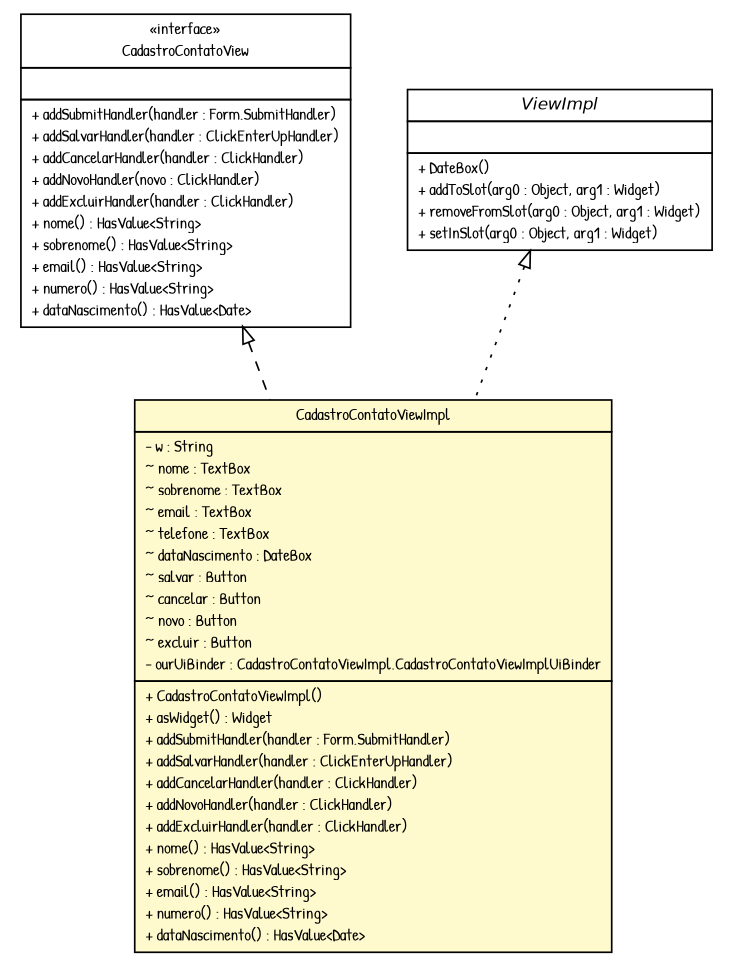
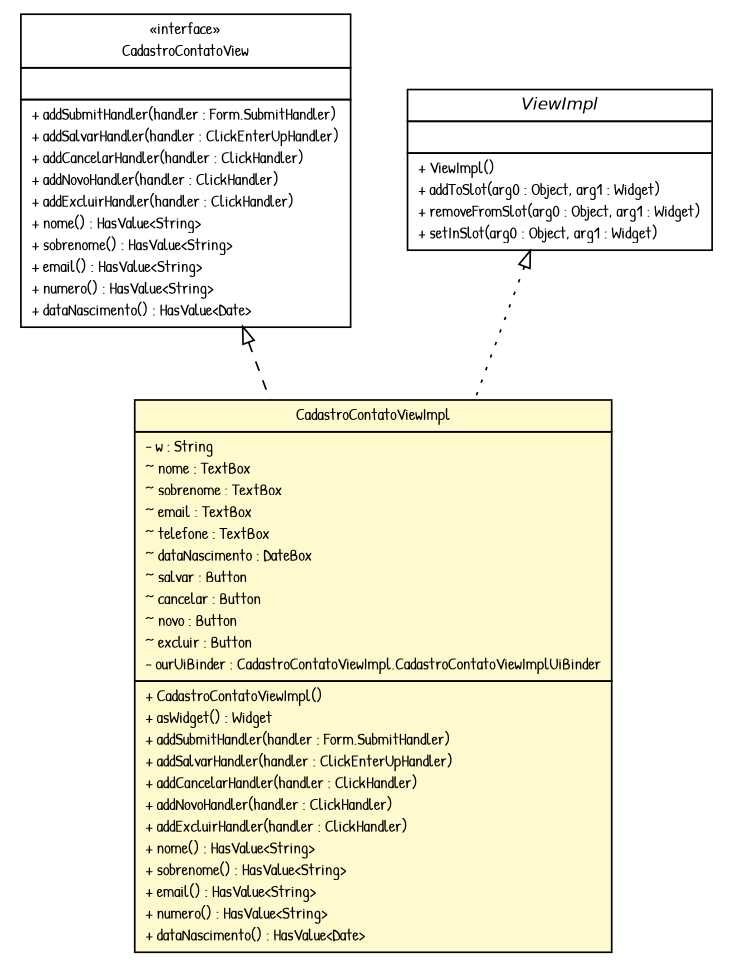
(454, 168) -> (457, 168)
(146, 180) -> (156, 180)
